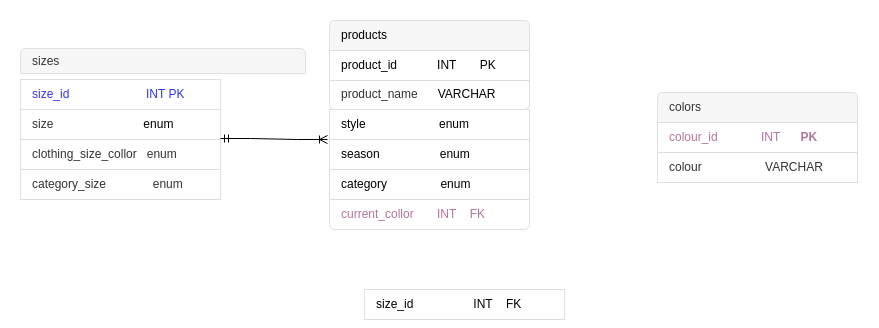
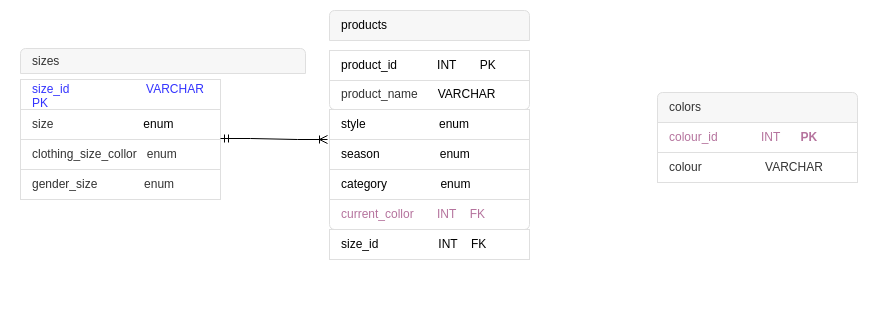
(430, 36) -> (430, 26)
(122, 95) -> (122, 95)
(122, 185) -> (117, 185)
(465, 305) -> (430, 245)
